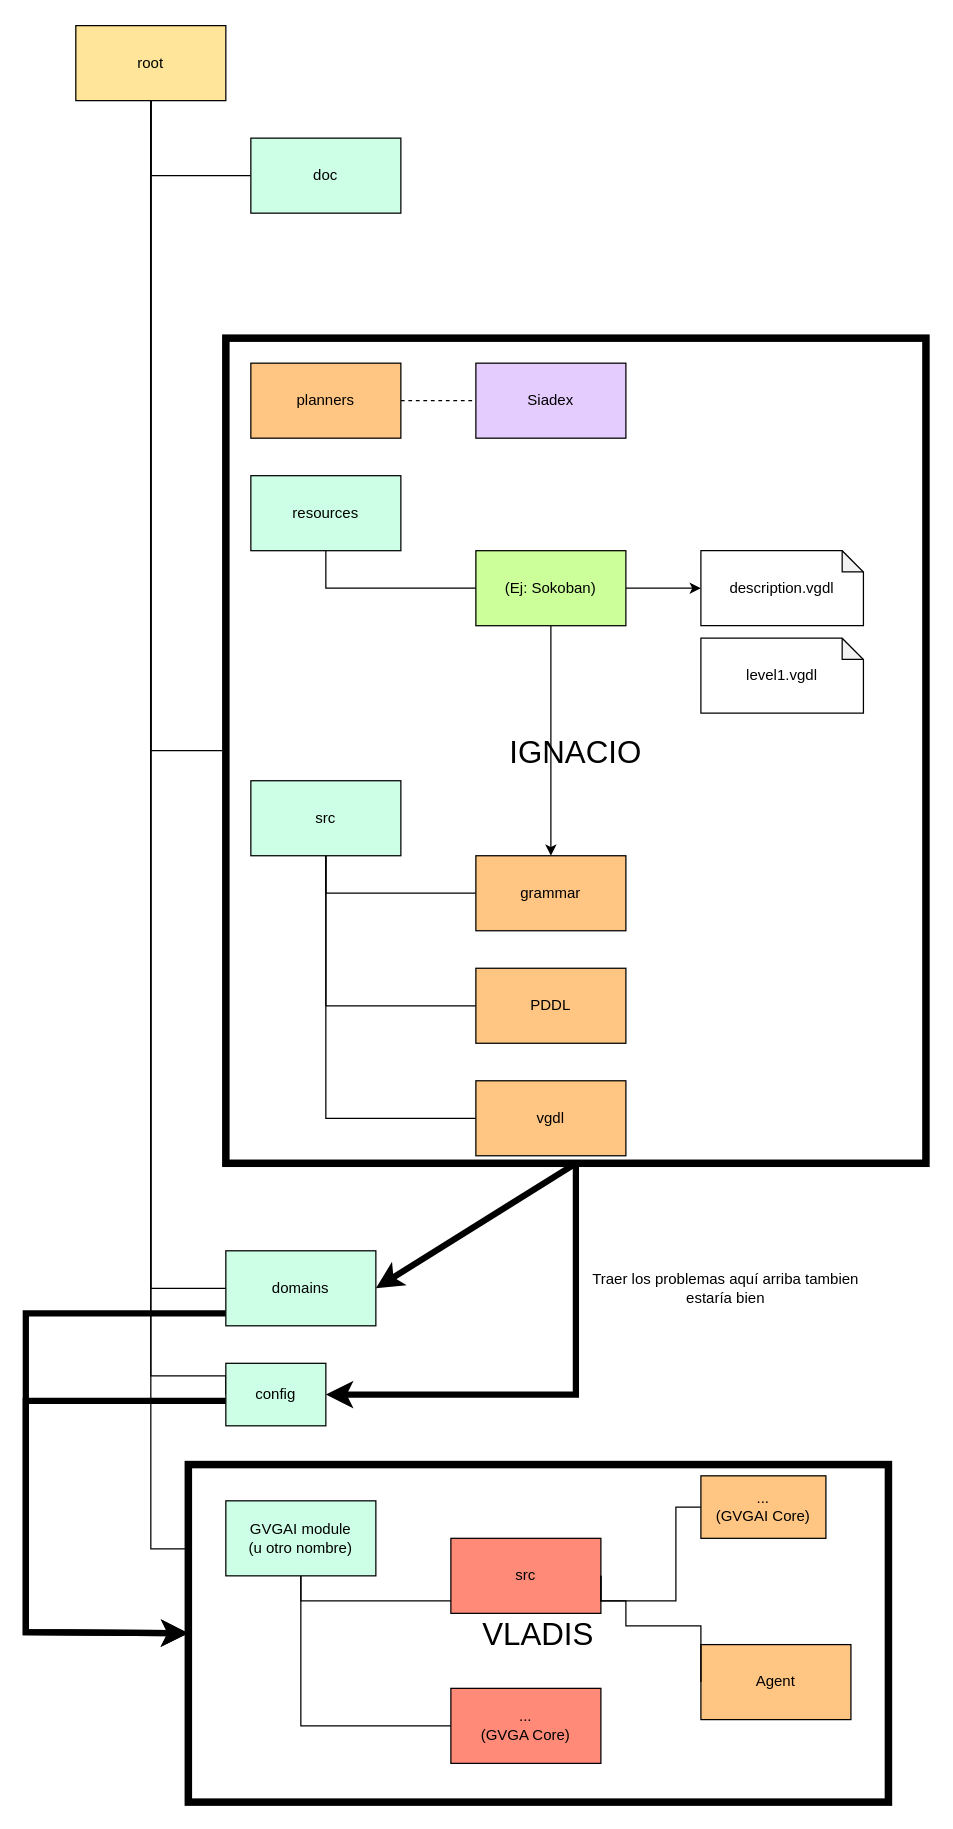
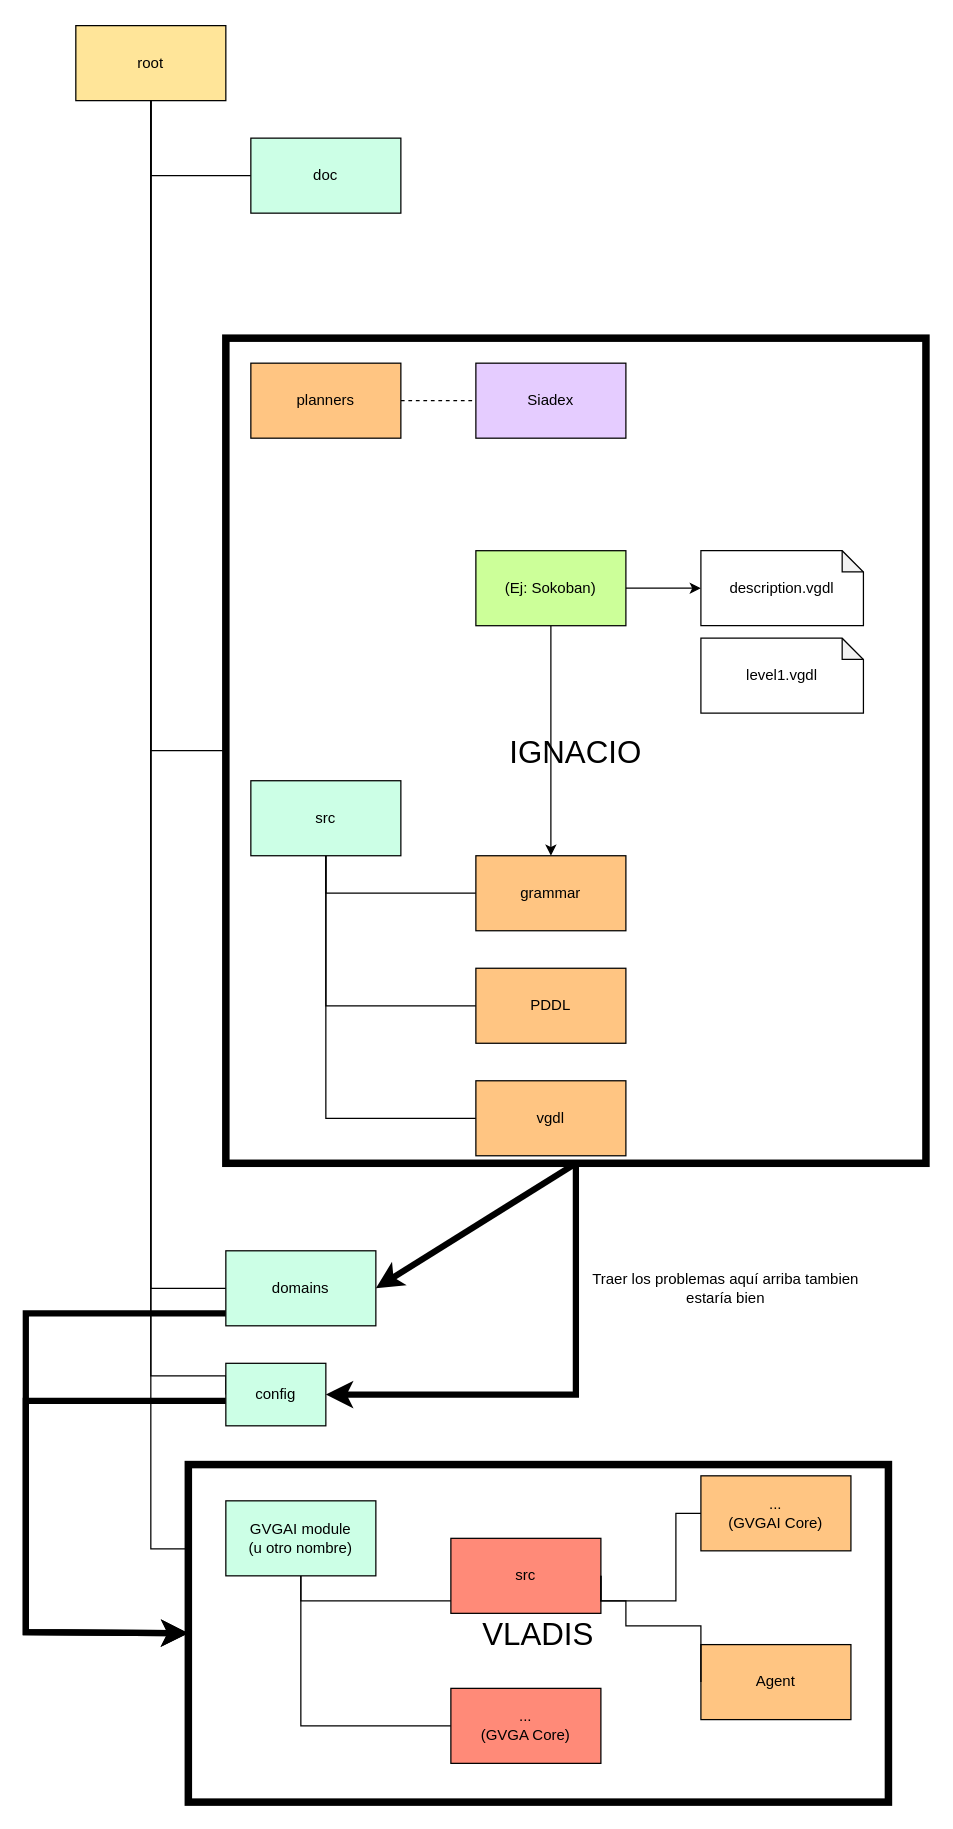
(326, 513) -> none
(382, 588) -> none
(763, 1507) -> (776, 1513)
